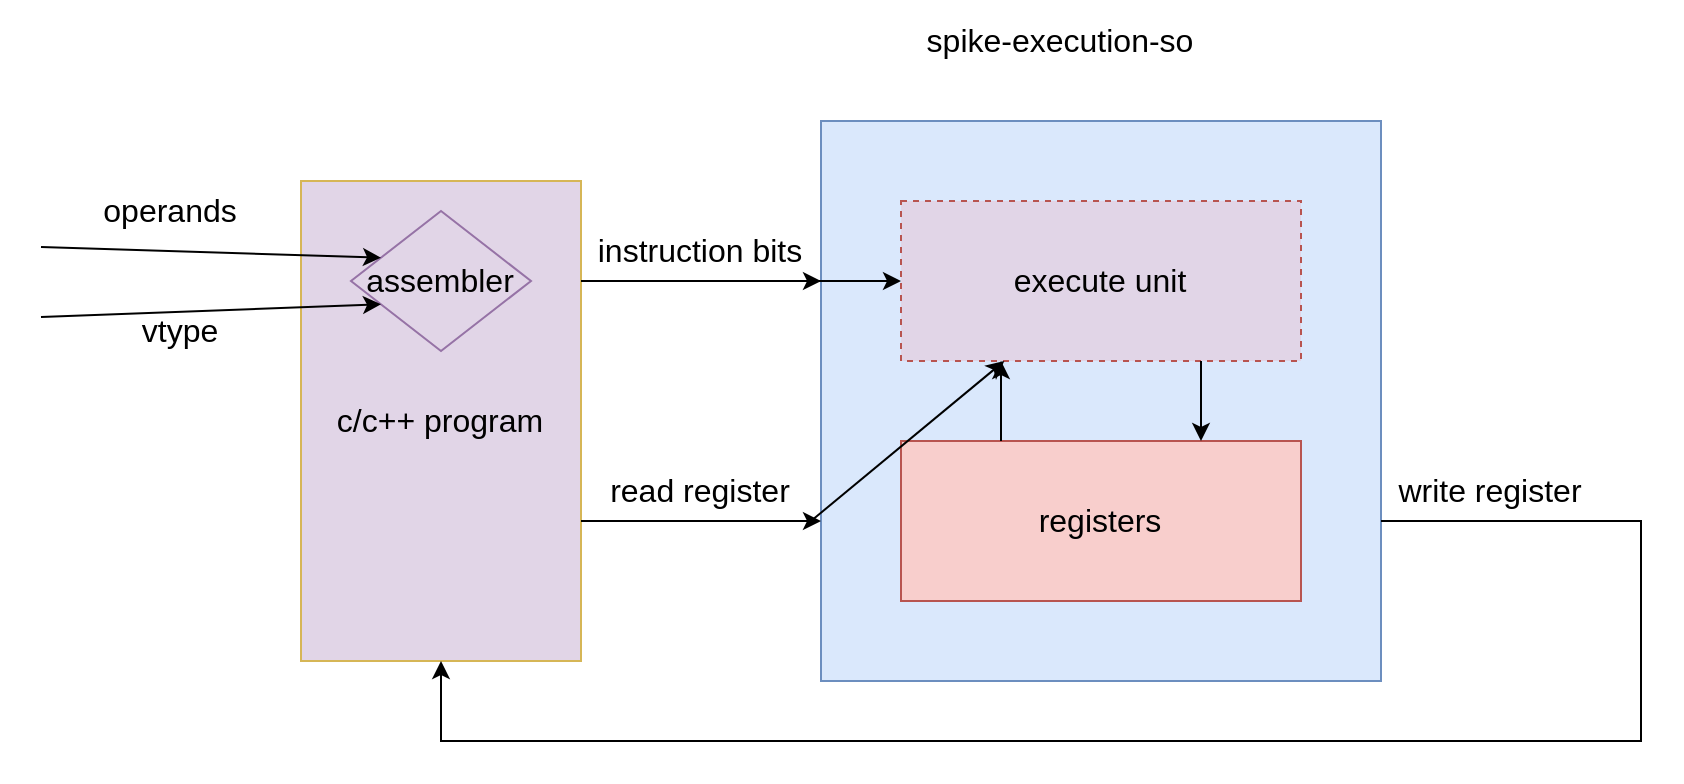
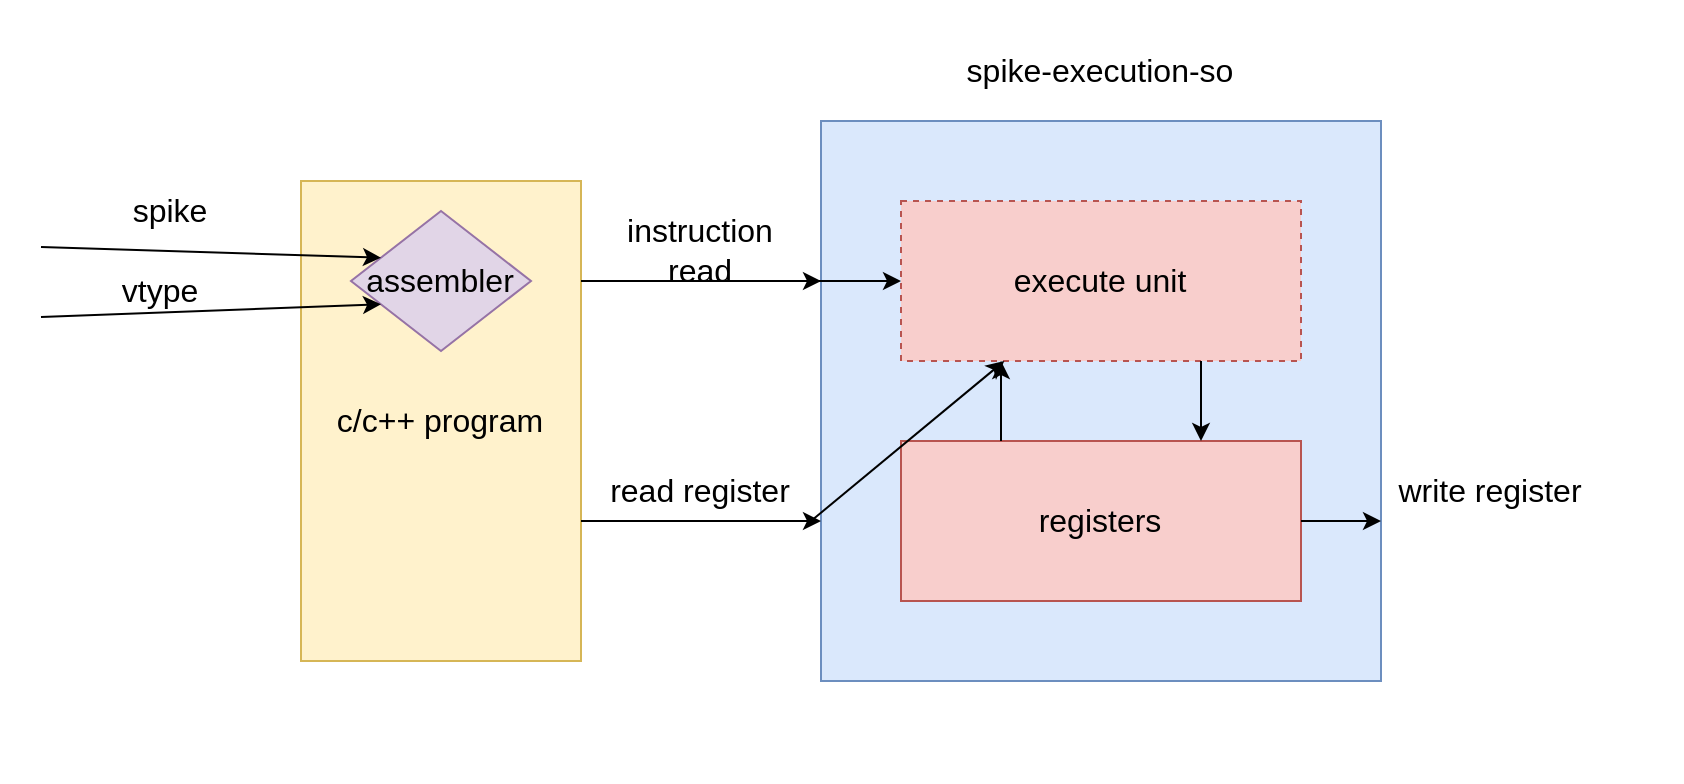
(1061, 41) -> (1101, 71)
(171, 211) -> (171, 211)
(701, 251) -> (701, 251)
(1101, 281) -> (1101, 281)
(181, 331) -> (161, 291)
(441, 421) -> (441, 421)
none -> (1334, 521)
(1248, 741) -> none
